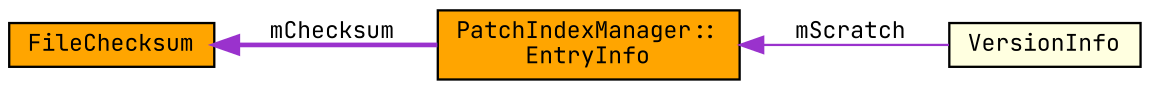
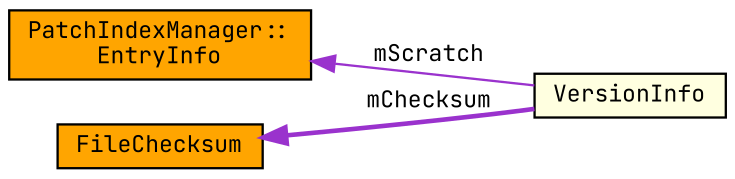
(338, 45) -> (410, 123)
